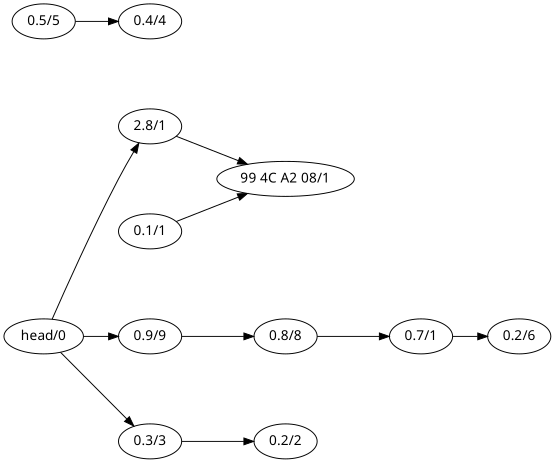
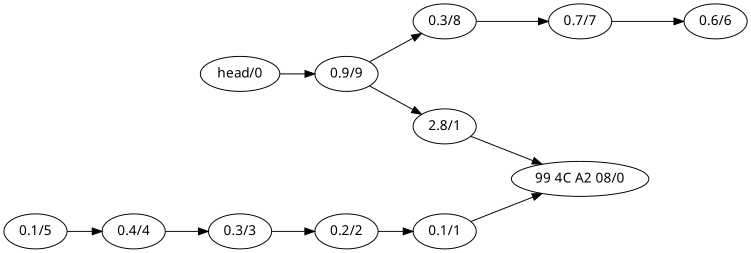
(44, 21) -> (35, 231)
(286, 179) -> (580, 179)
none -> (391, 231)
(91, 234) -> (391, 98)
(286, 336) -> (445, 21)
(421, 336) -> (580, 21)
(519, 336) -> (716, 21)
(94, 386) -> (182, 231)
